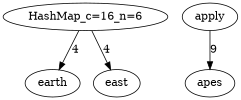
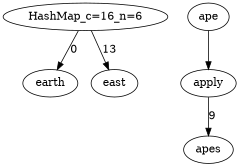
none -> (208, 17)
(76, 50) -> (74, 50)
(107, 50) -> (110, 50)
